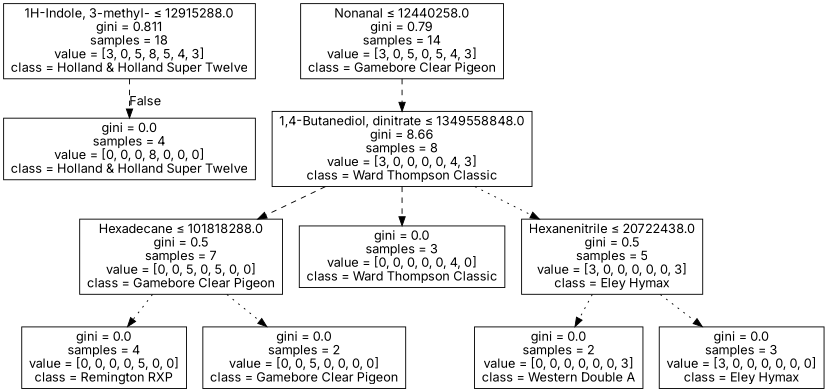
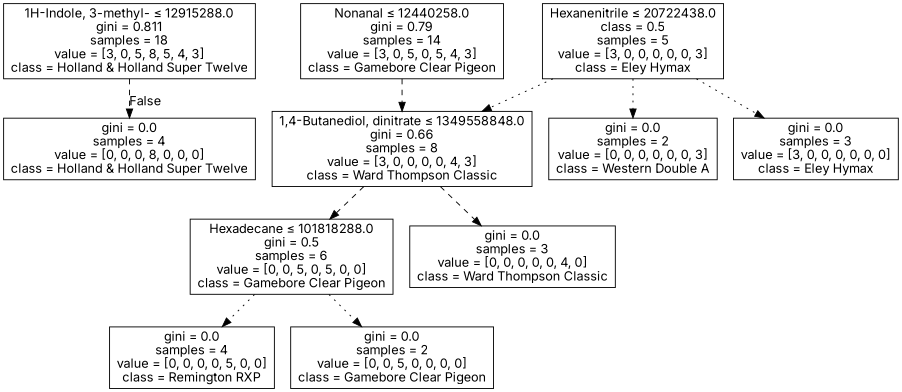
(402, 135) -> (402, 135)
(503, 201) -> (522, 93)
(612, 243) -> (633, 27)
(181, 256) -> (292, 256)
